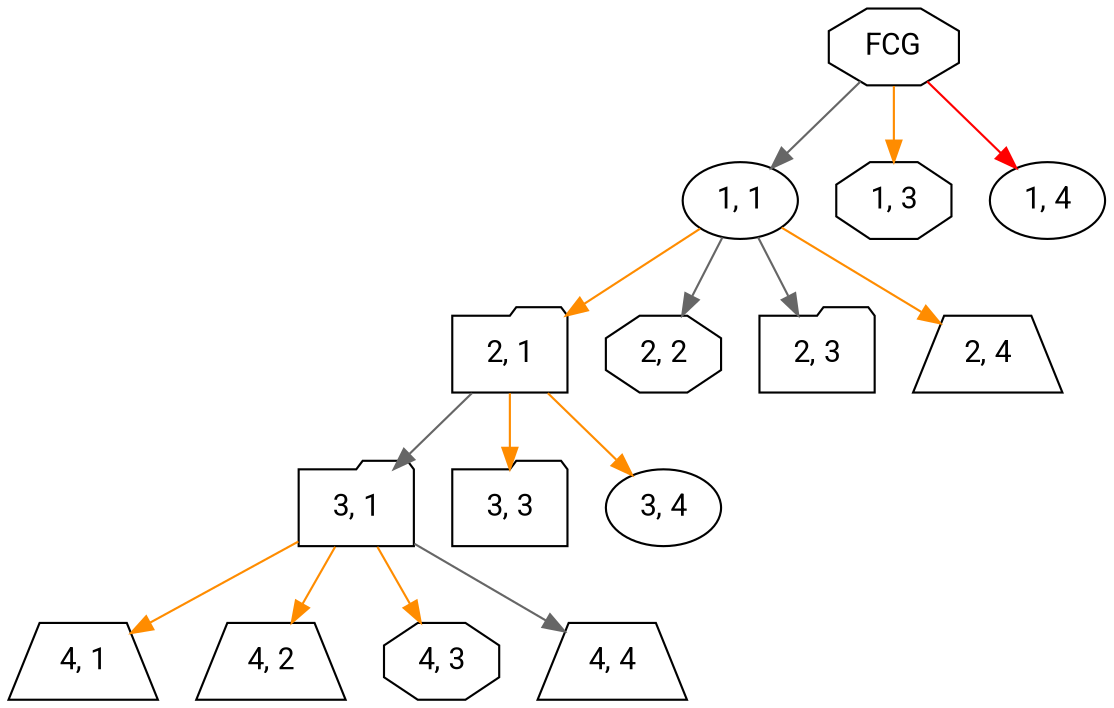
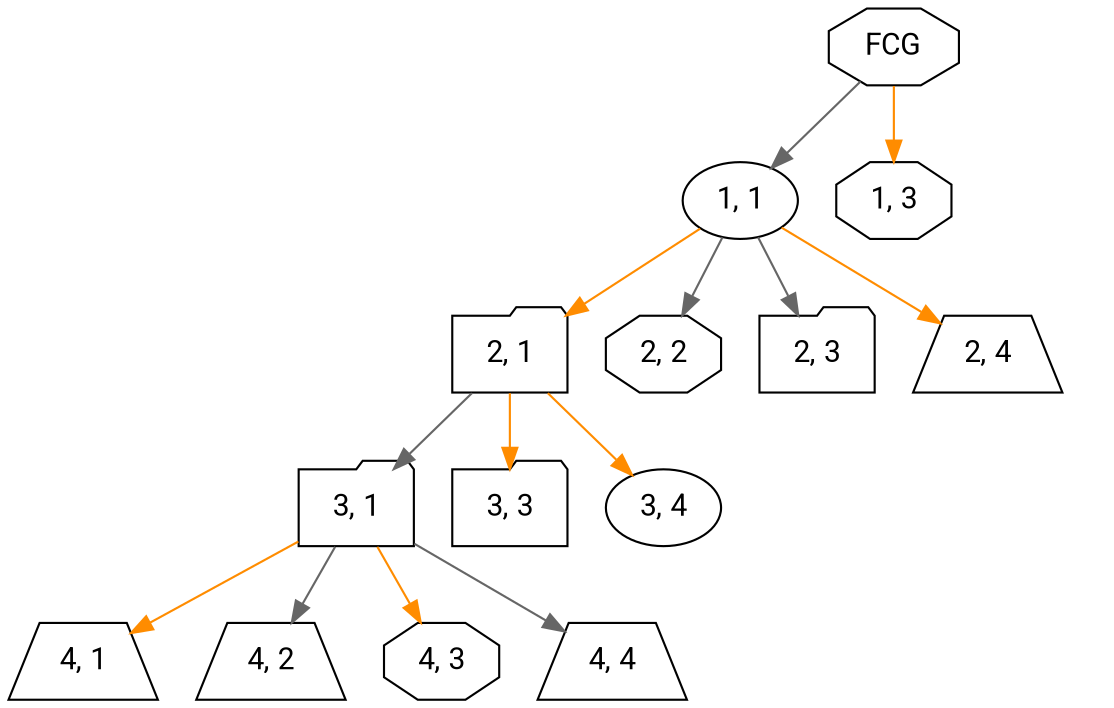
(1047, 201) -> none
(319, 575) -> (319, 575)
